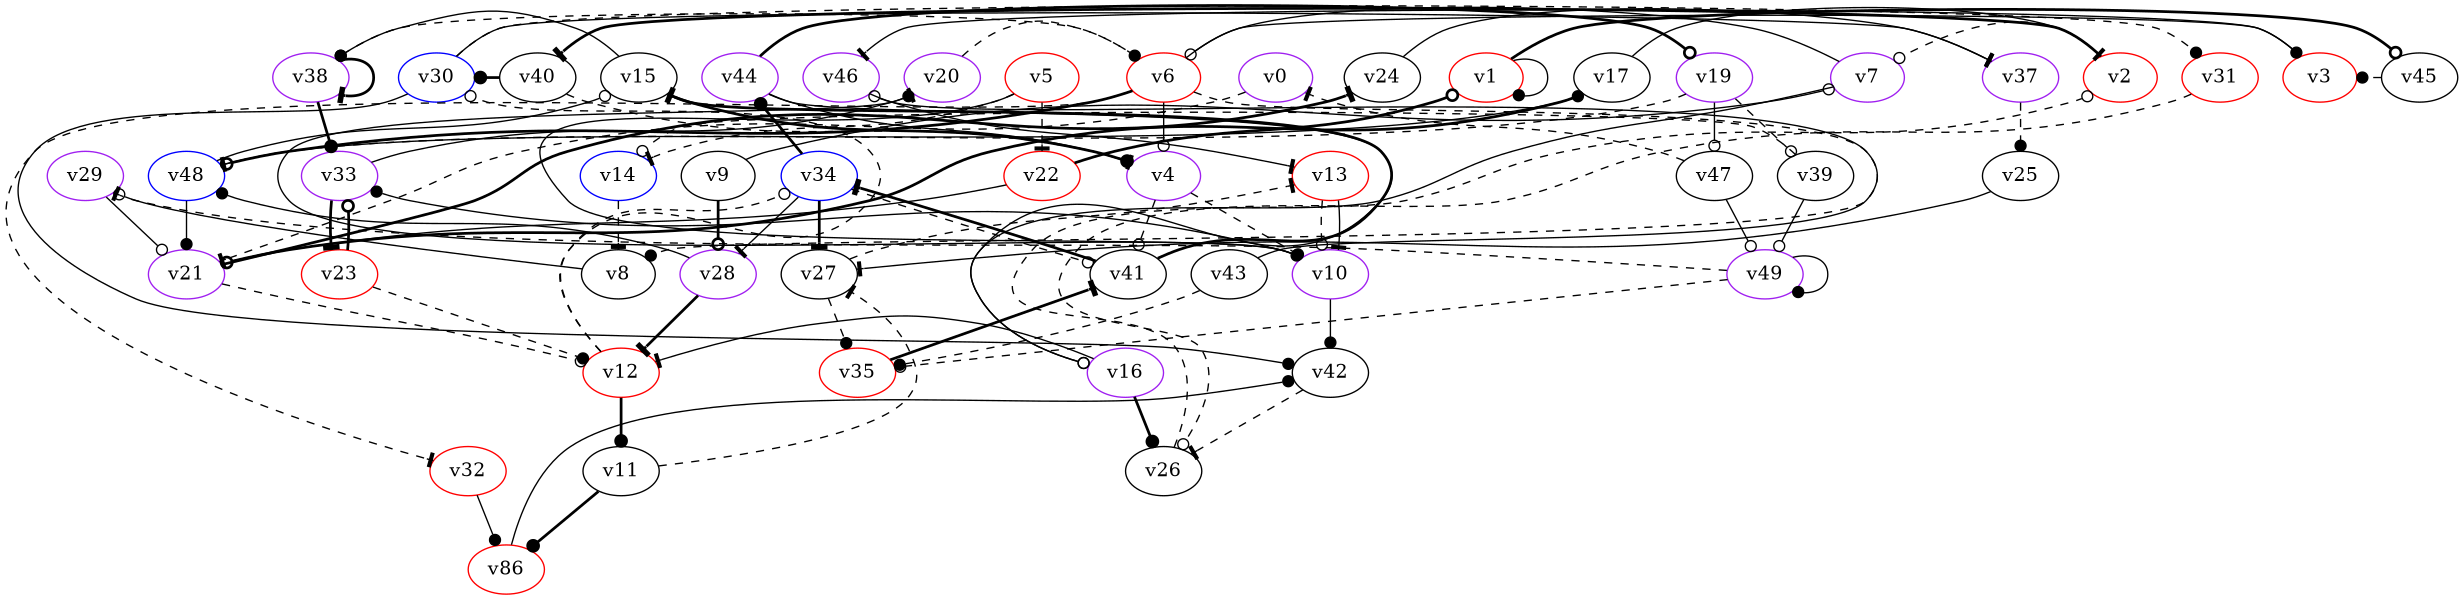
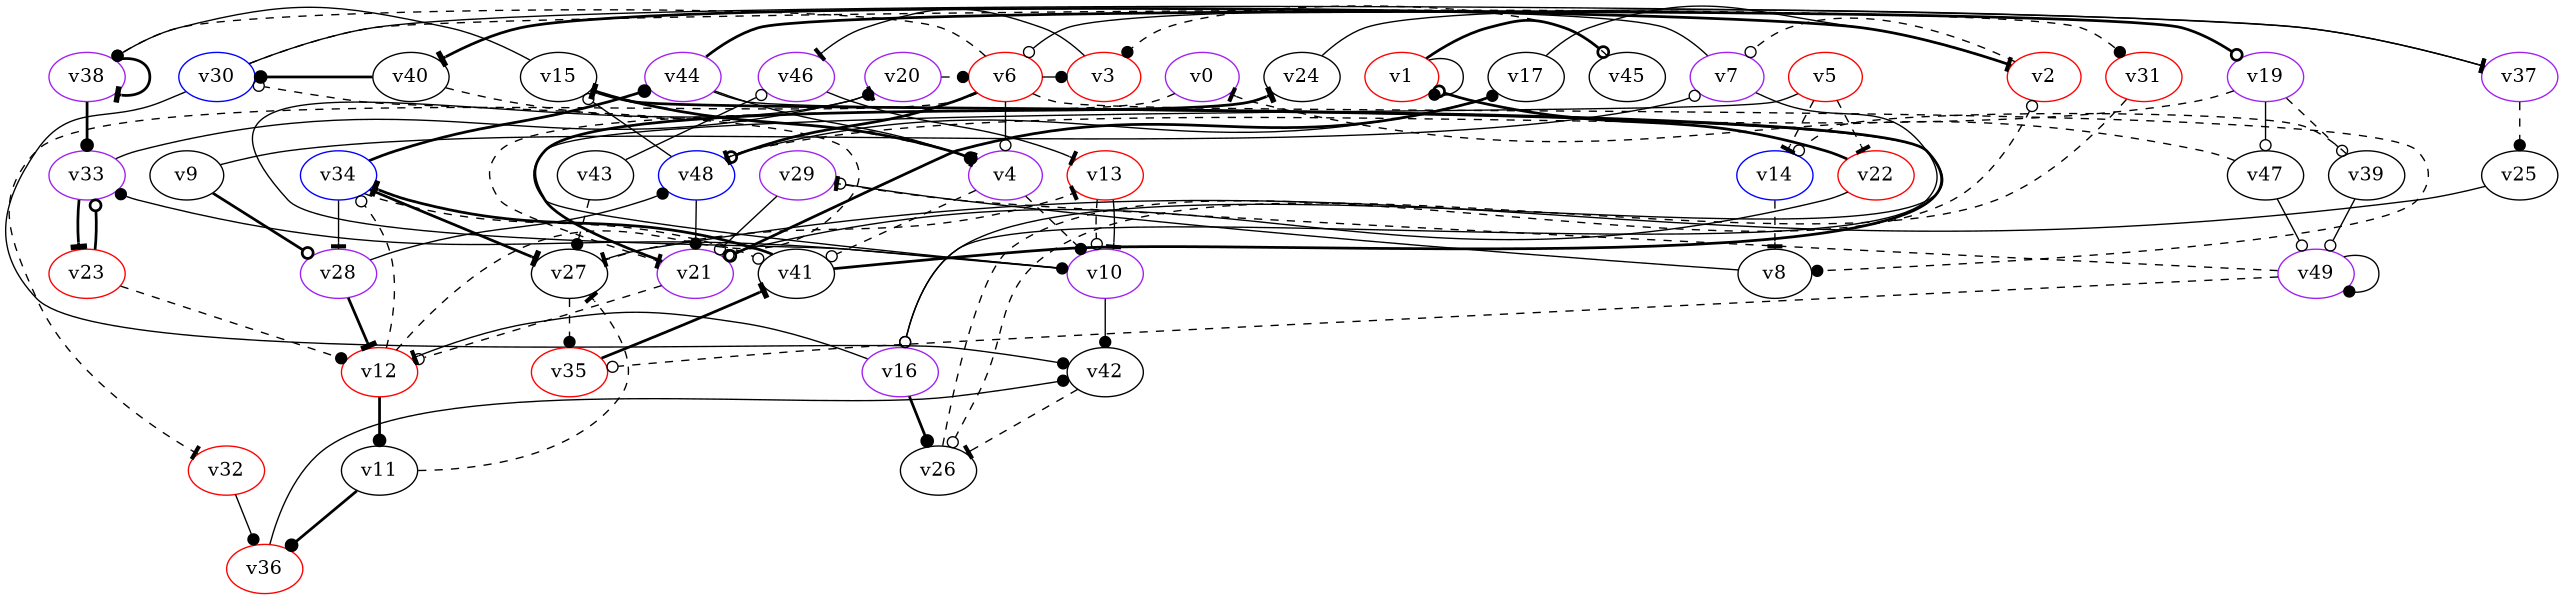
(1054, 334) -> (584, 219)
(506, 570) -> (265, 569)
